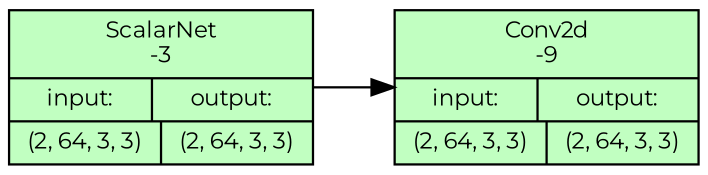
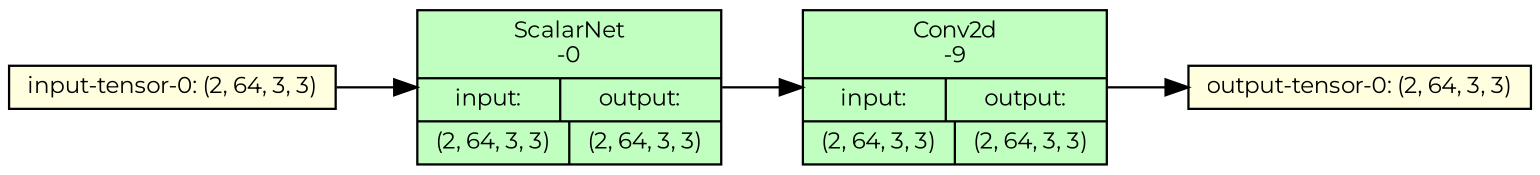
(161, 56) -> (569, 56)
none -> (172, 87)
none -> (1360, 87)
